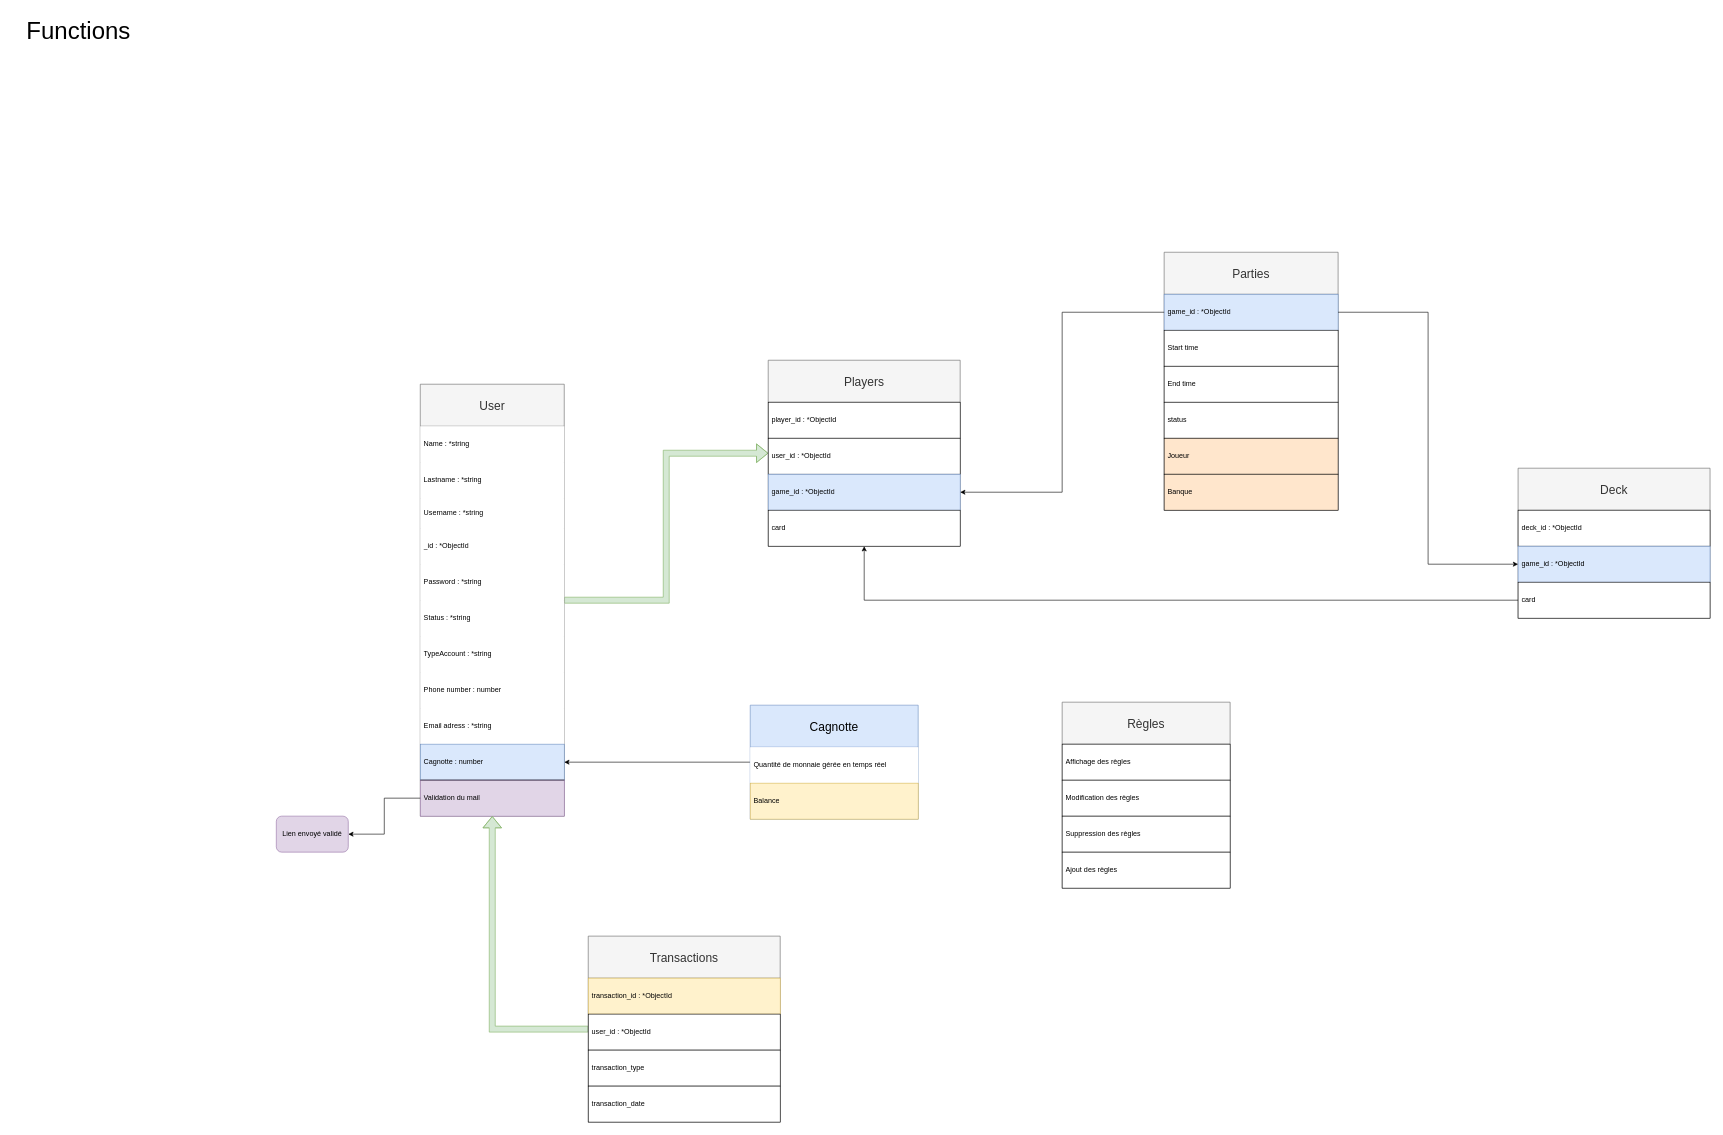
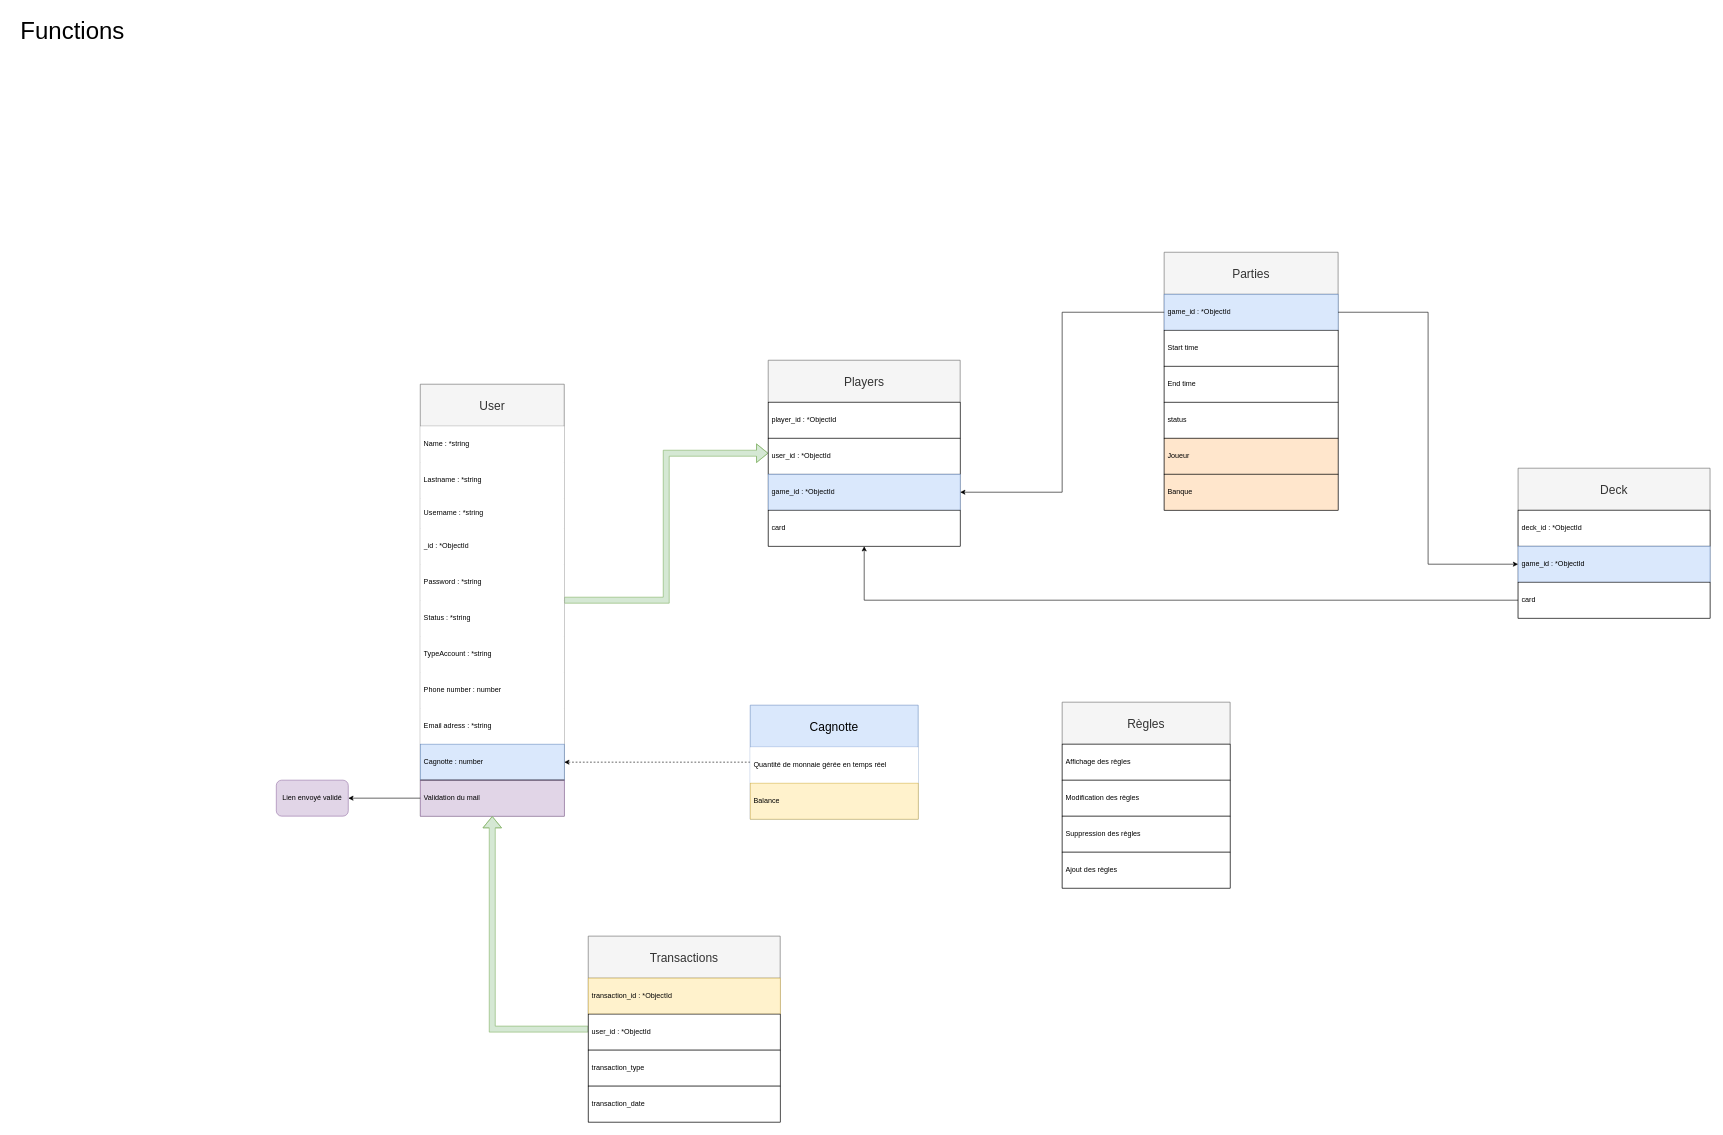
(78, 30) -> (72, 30)
(658, 762) -> (658, 762)
(312, 834) -> (312, 798)
